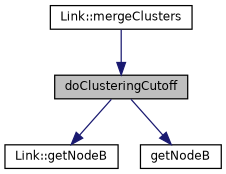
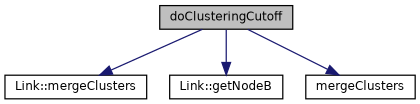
(121, 46) -> (157, 50)
(181, 157) -> (360, 87)
